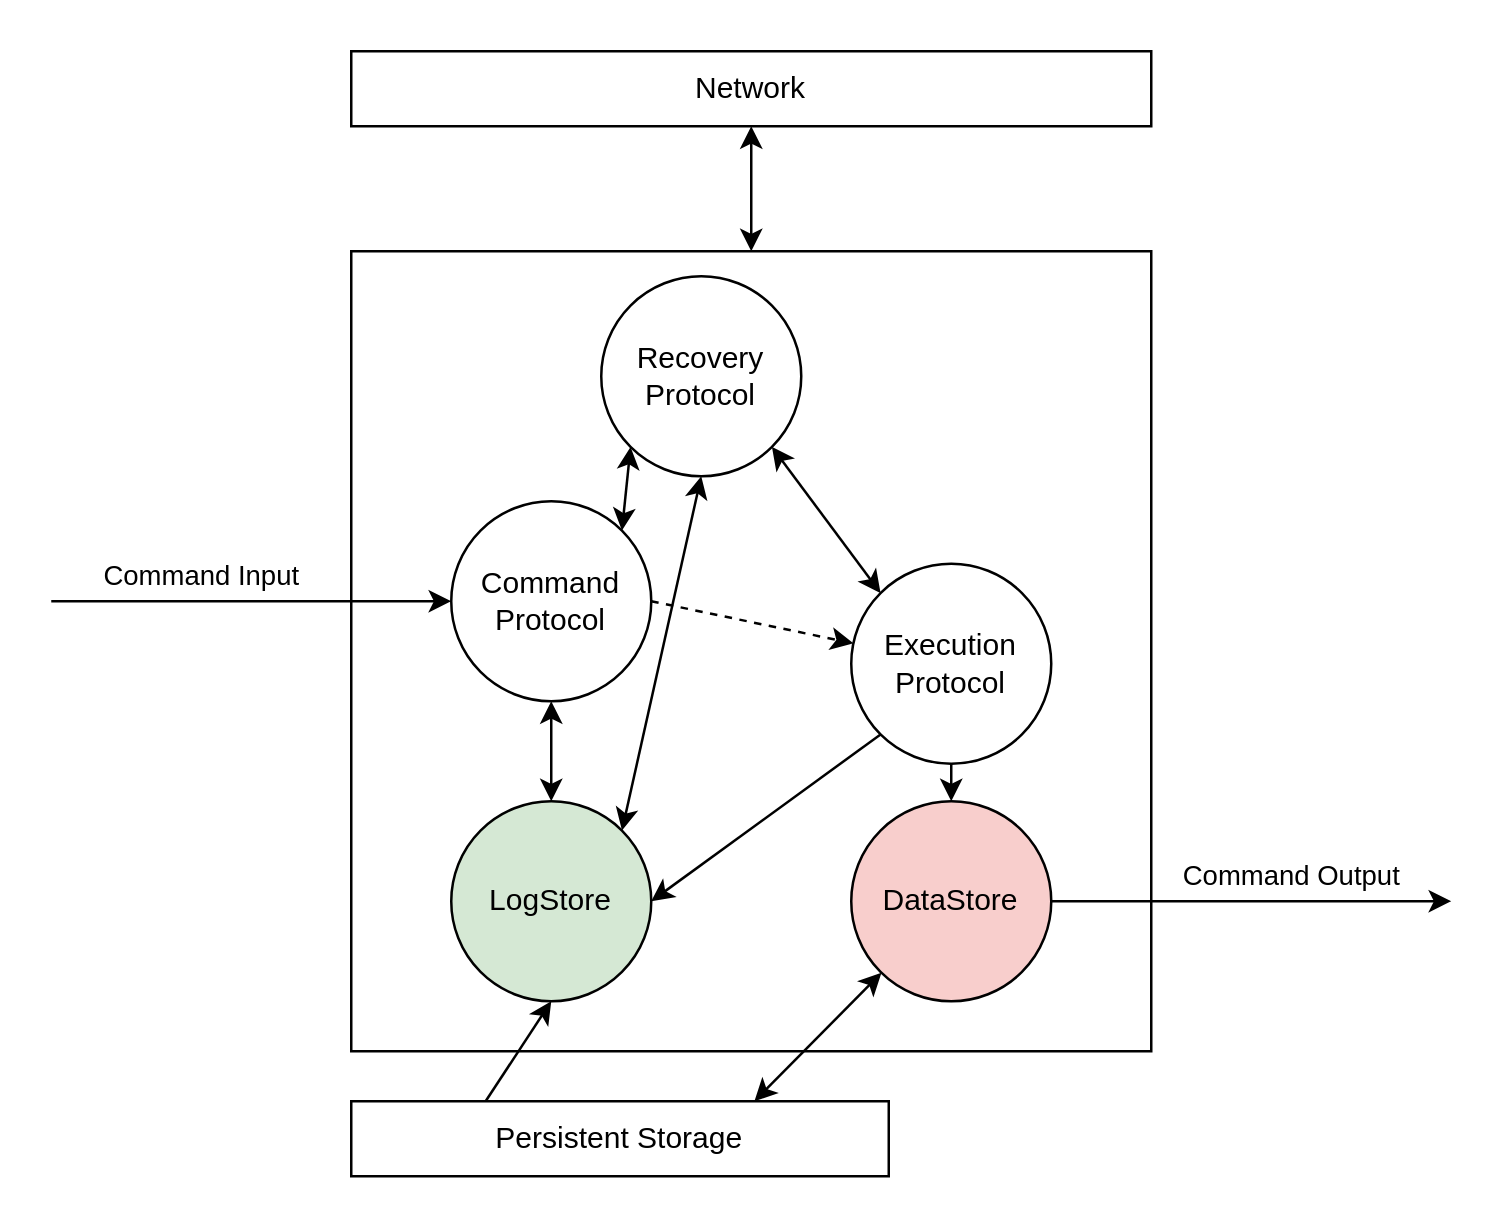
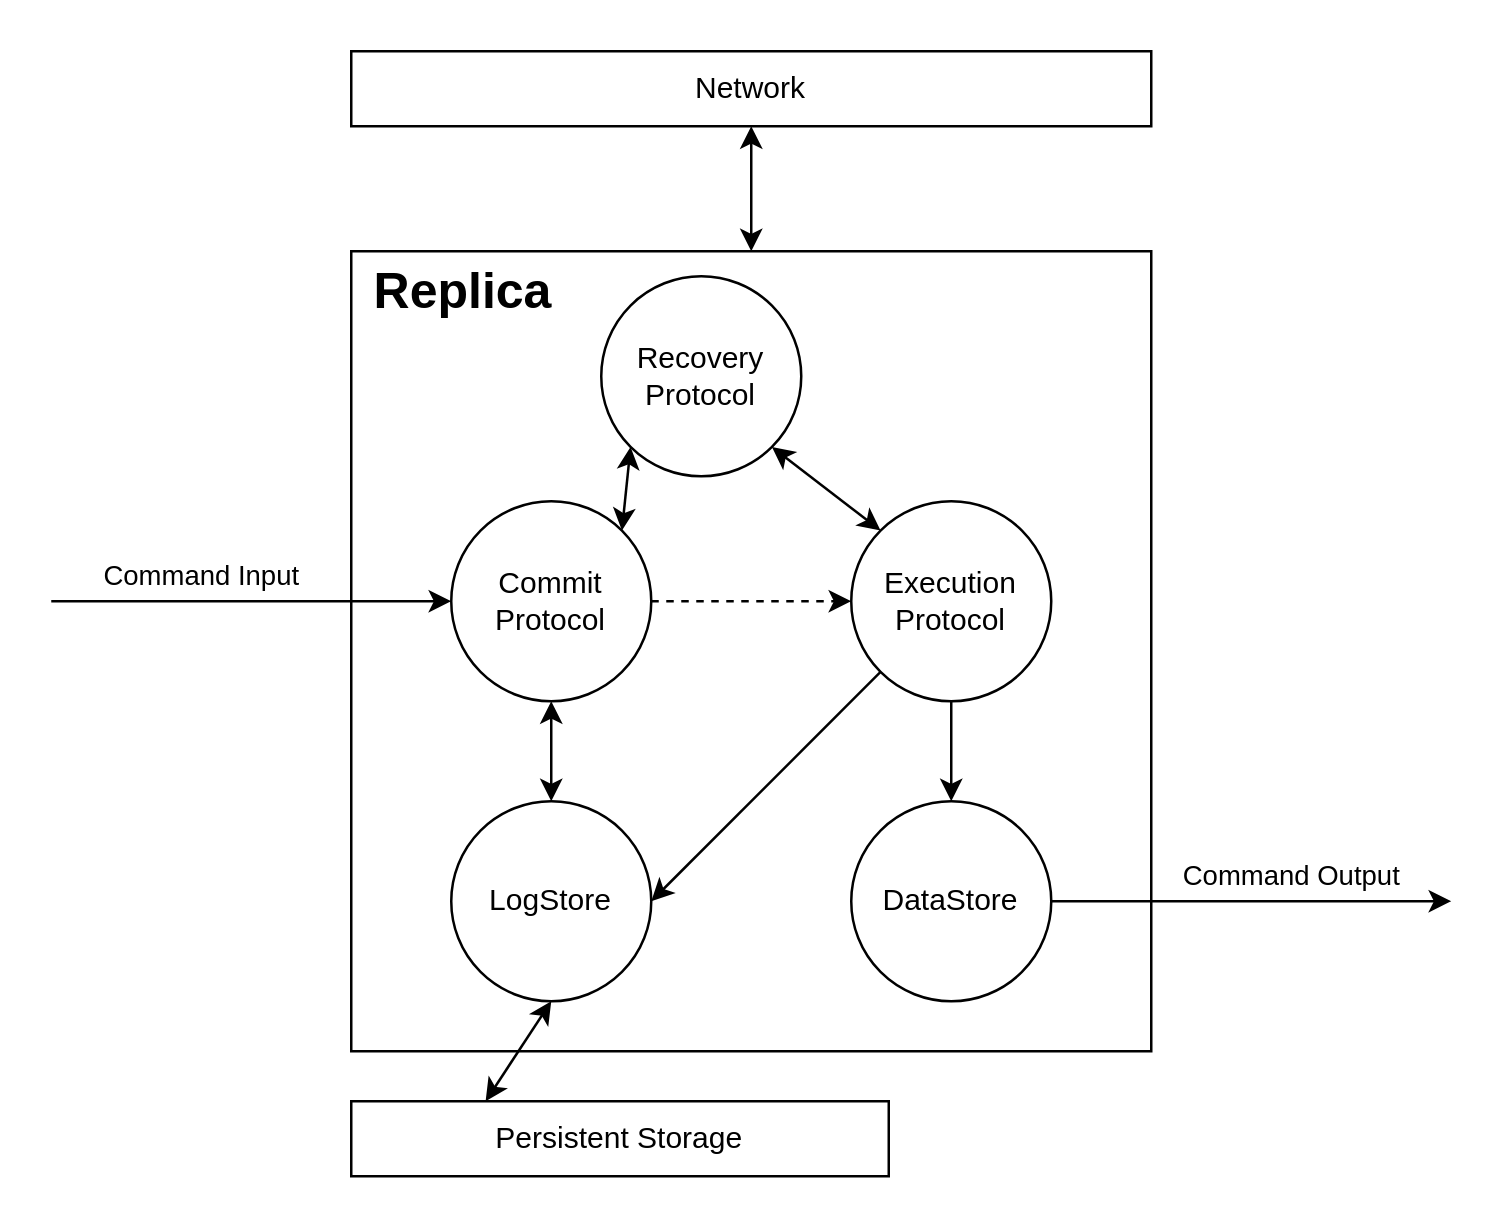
none -> (464, 289)
(551, 601) -> (551, 601)
(951, 664) -> (951, 601)
(648, 712) -> none
(551, 901) -> (551, 901)
(951, 901) -> (951, 901)
(818, 1037) -> none
(491, 1093) -> (495, 1086)
